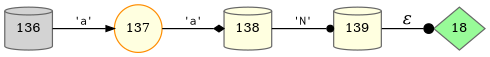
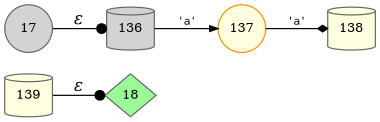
none -> (29, 29)
(299, 29) -> none
